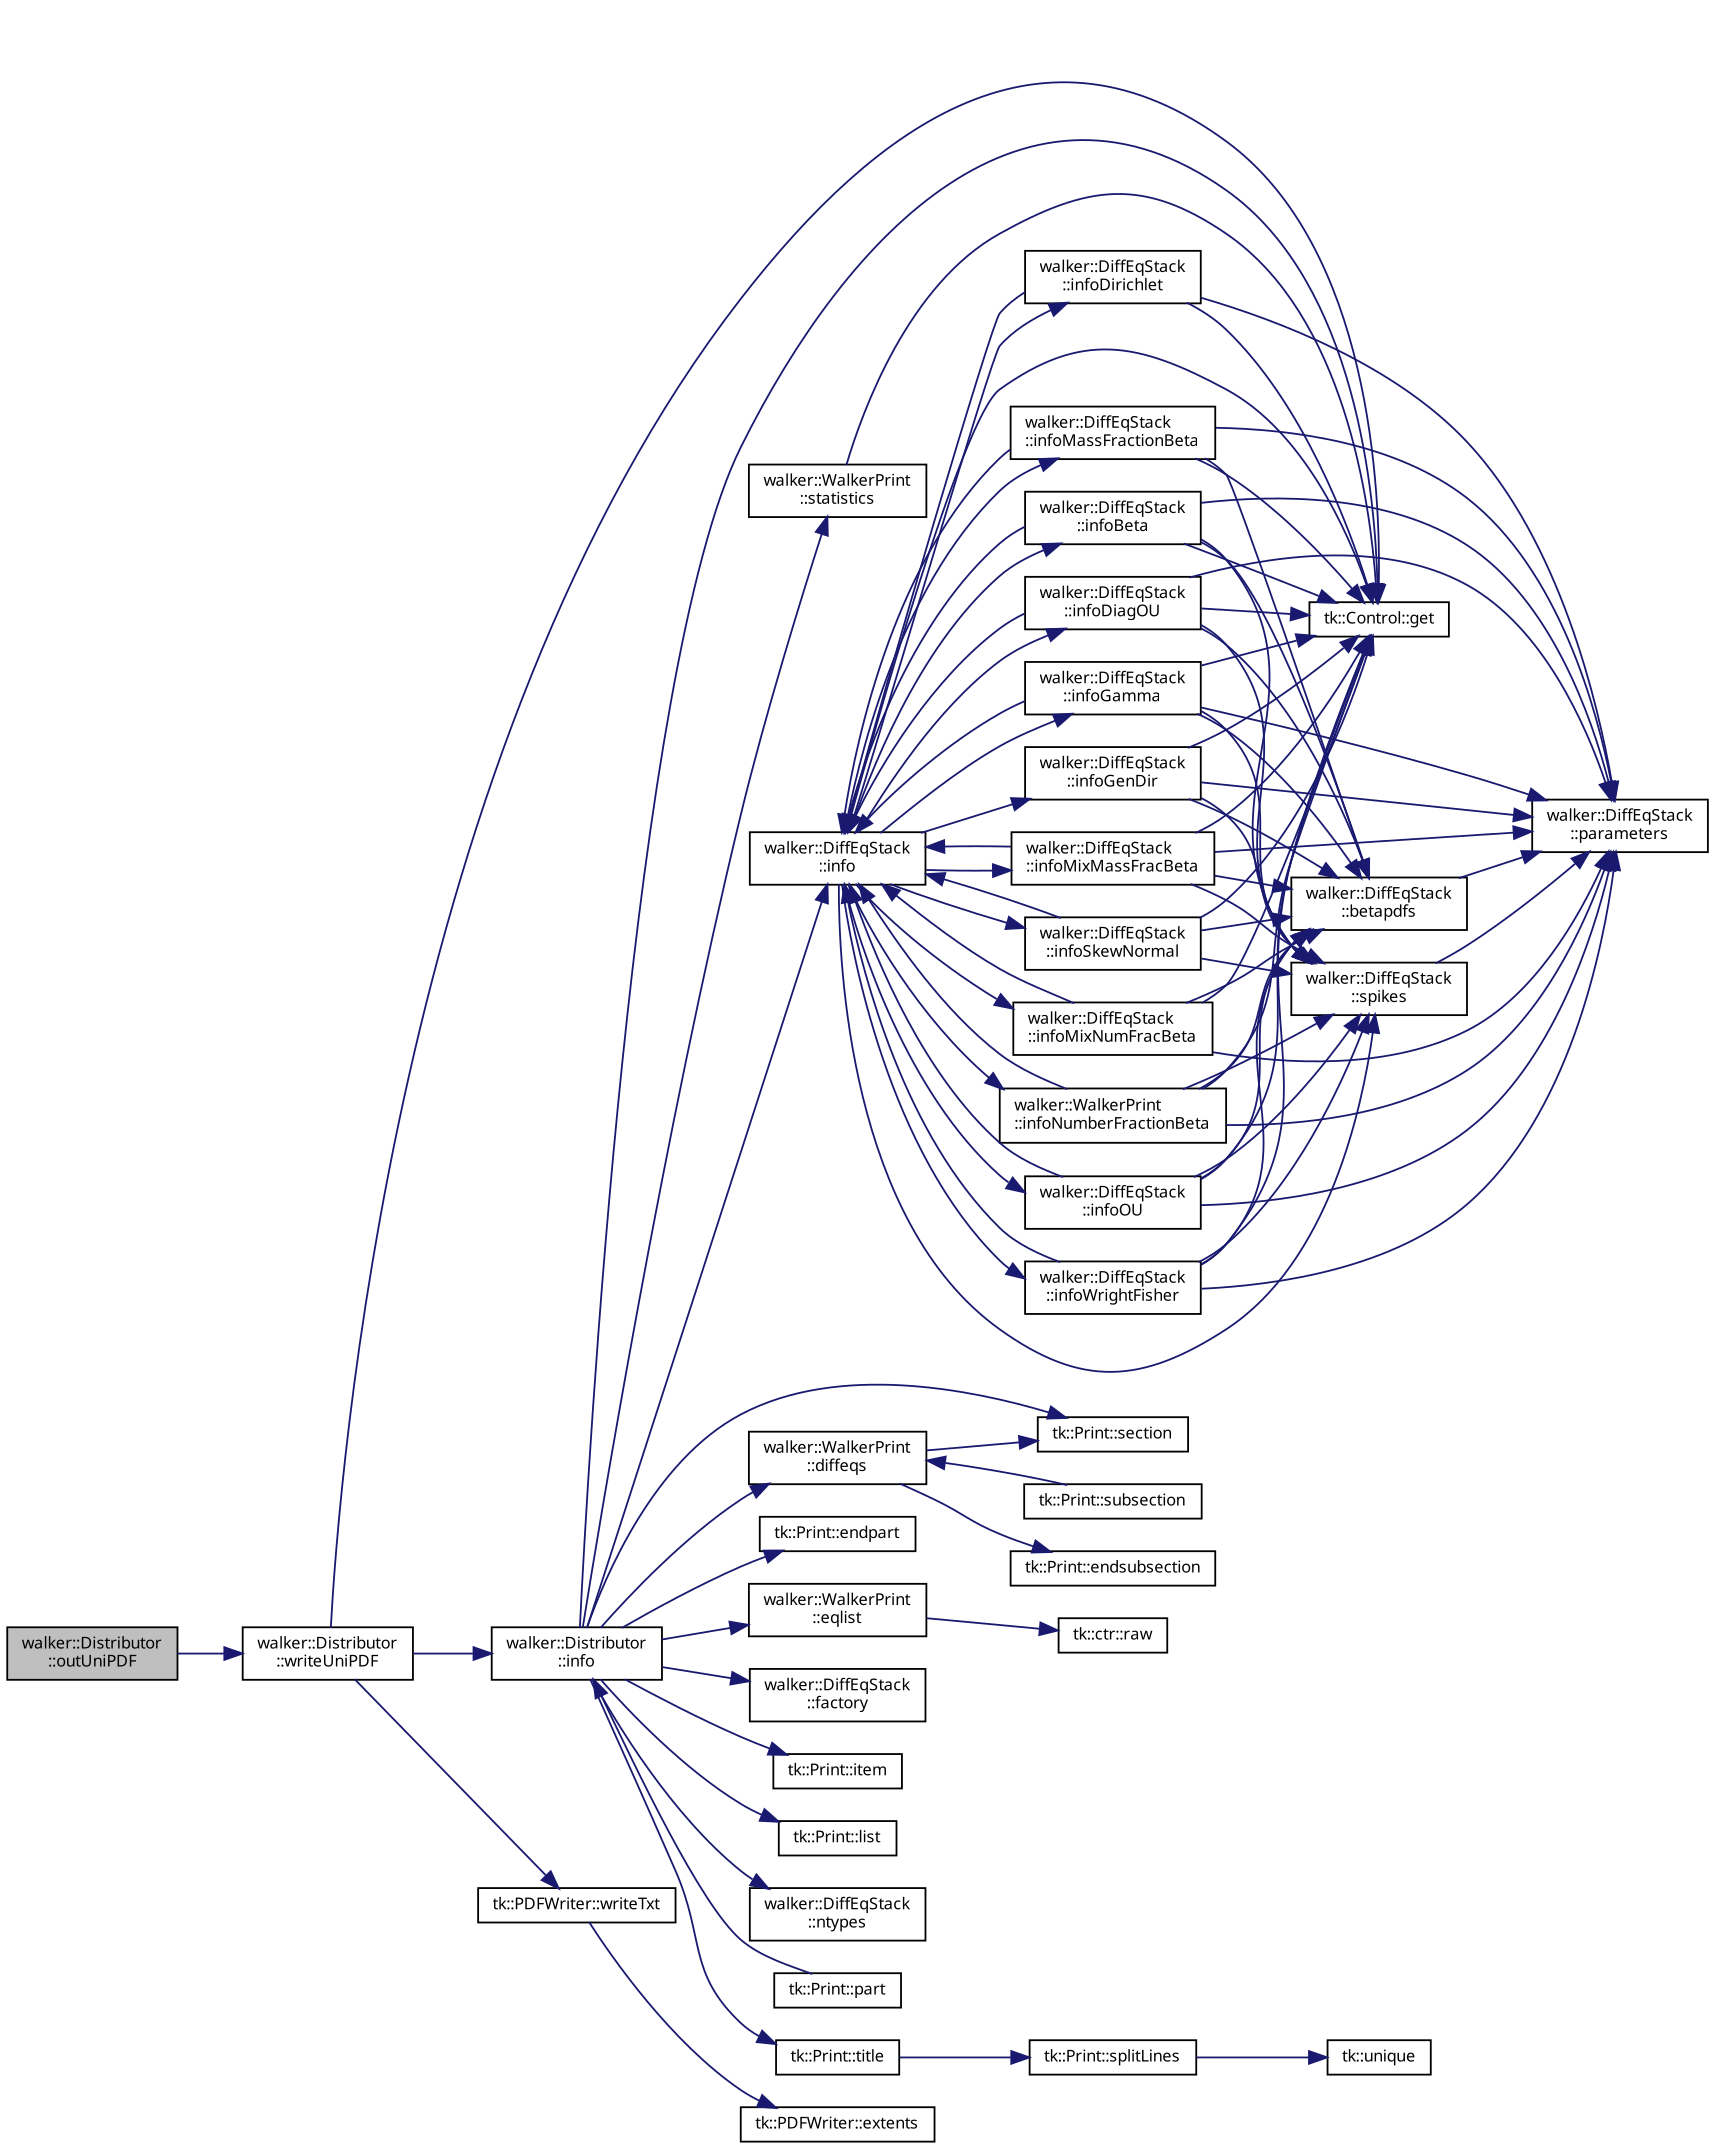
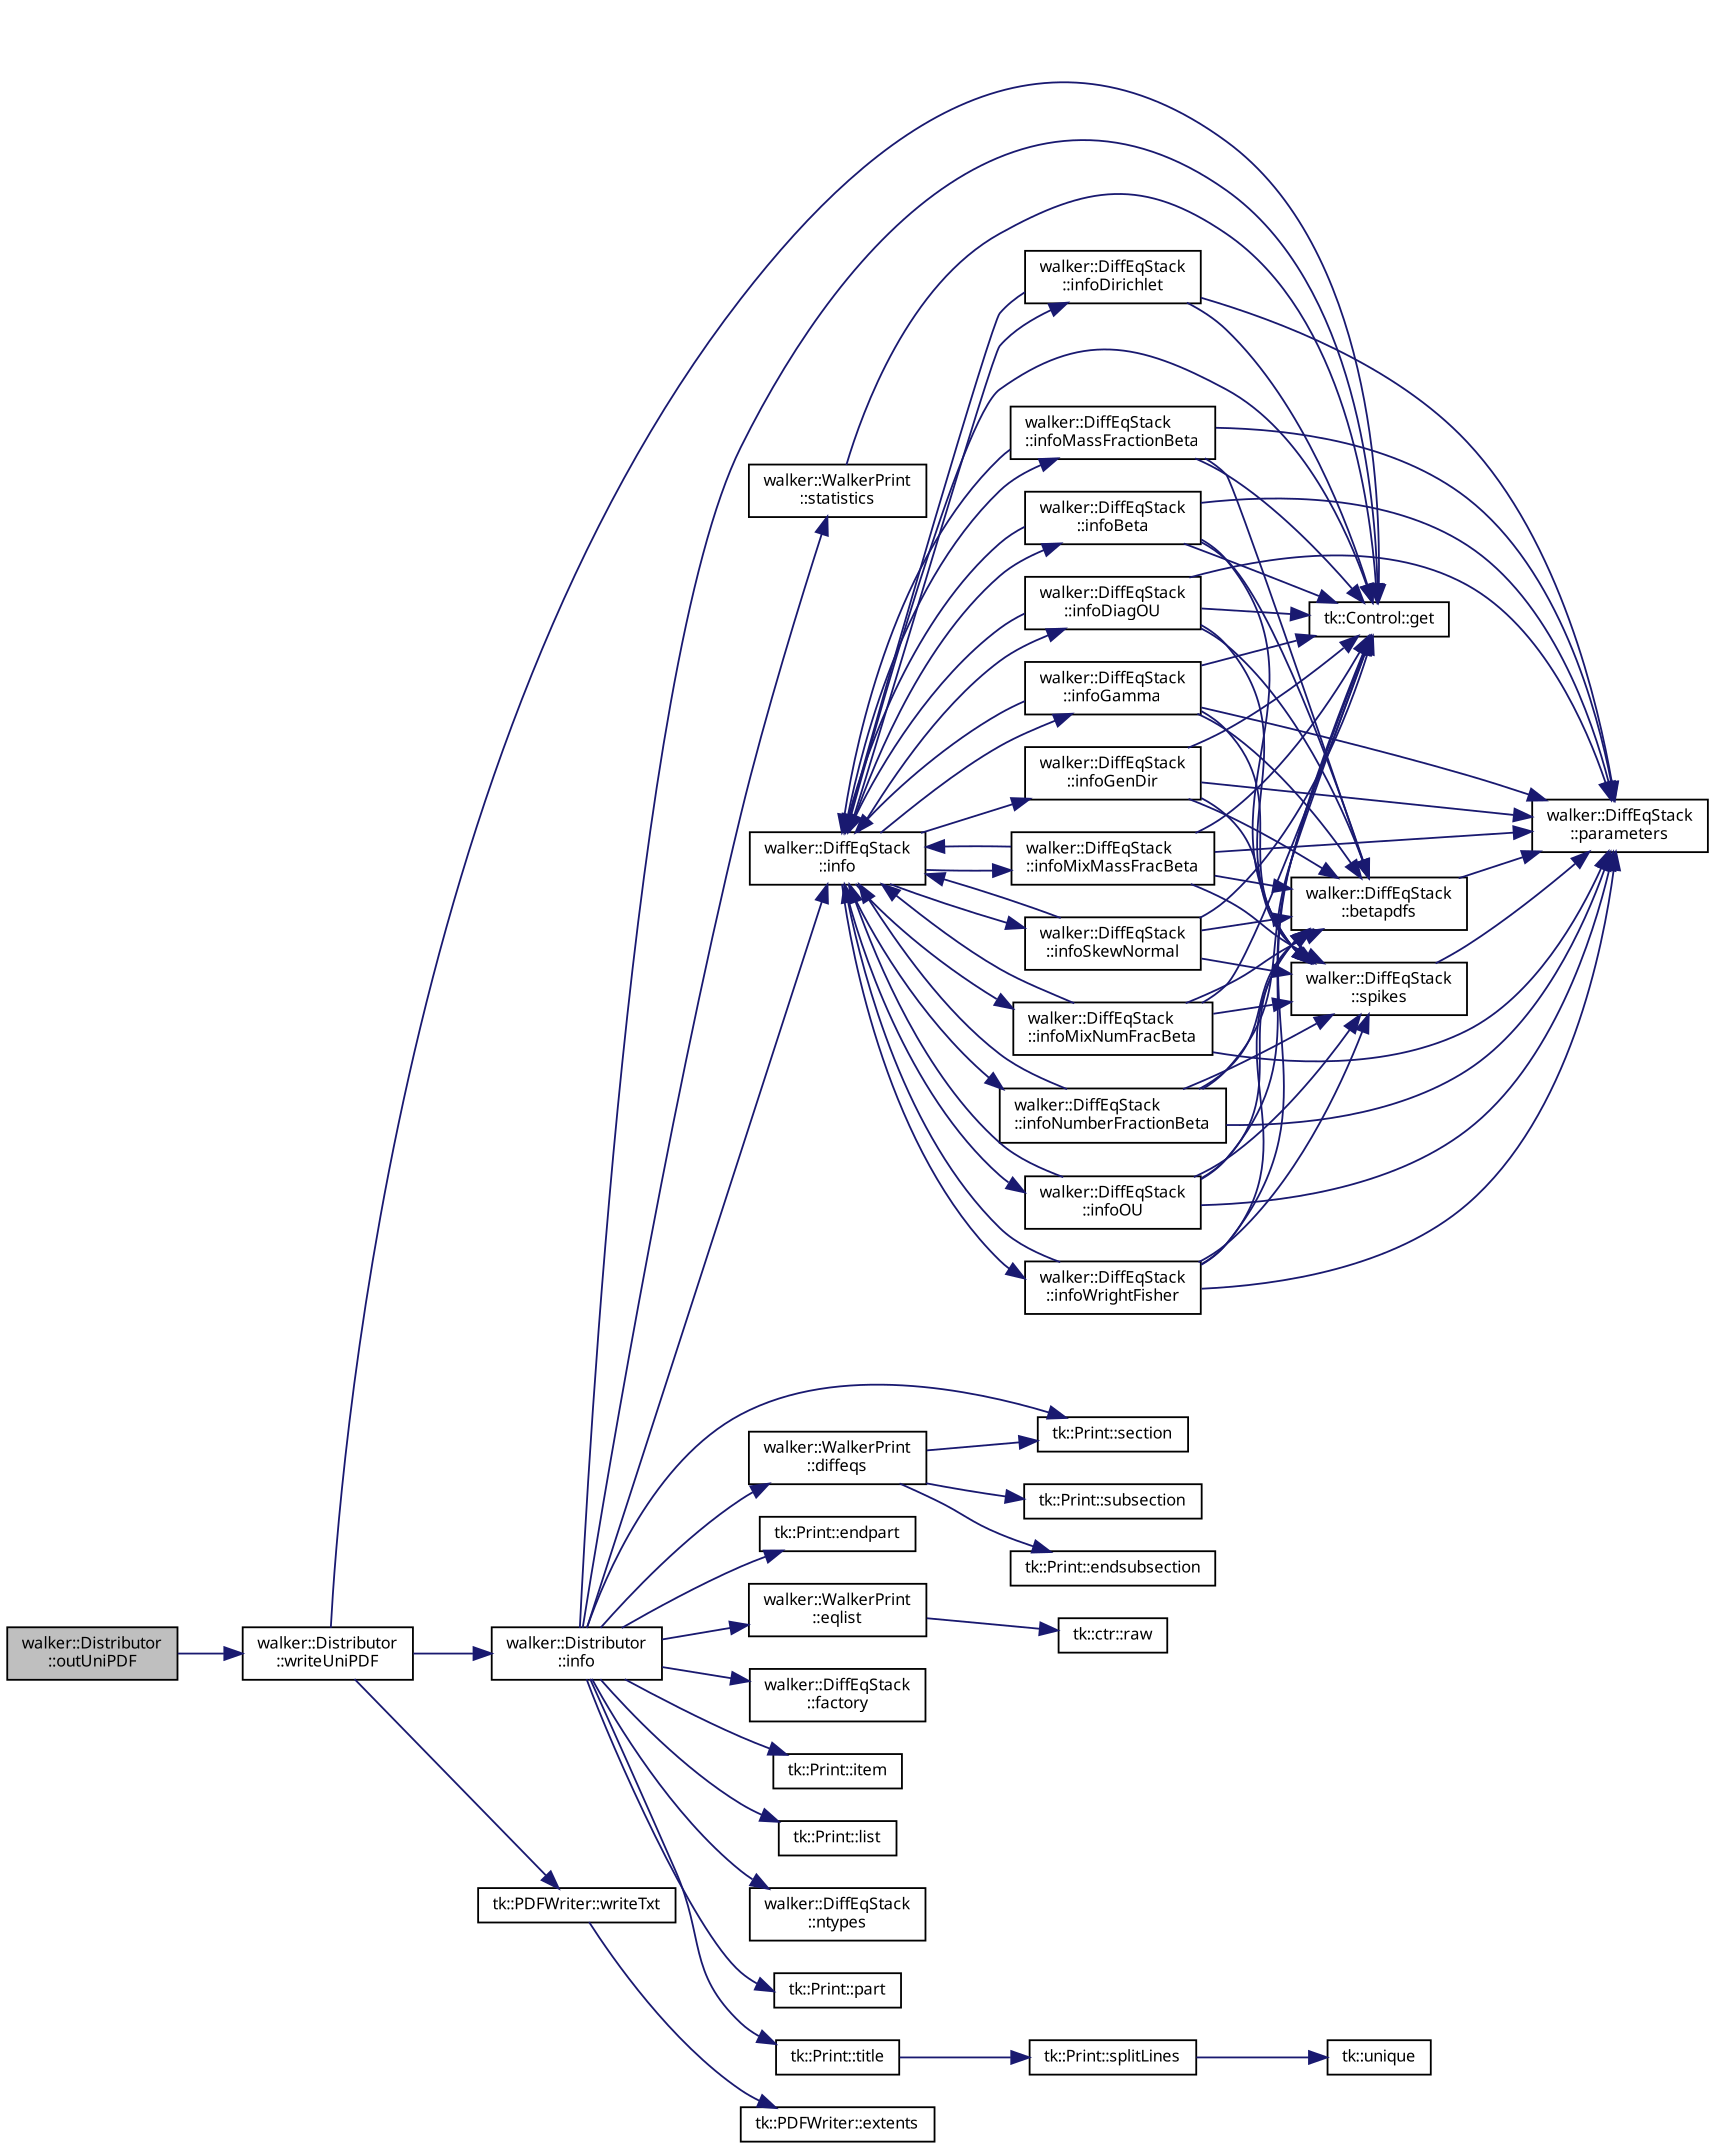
(1113, 1116) -> (1113, 1116)
(1041, 1354) -> (1243, 1009)
(1007, 1473) -> (966, 1490)
(683, 1857) -> (657, 1841)
